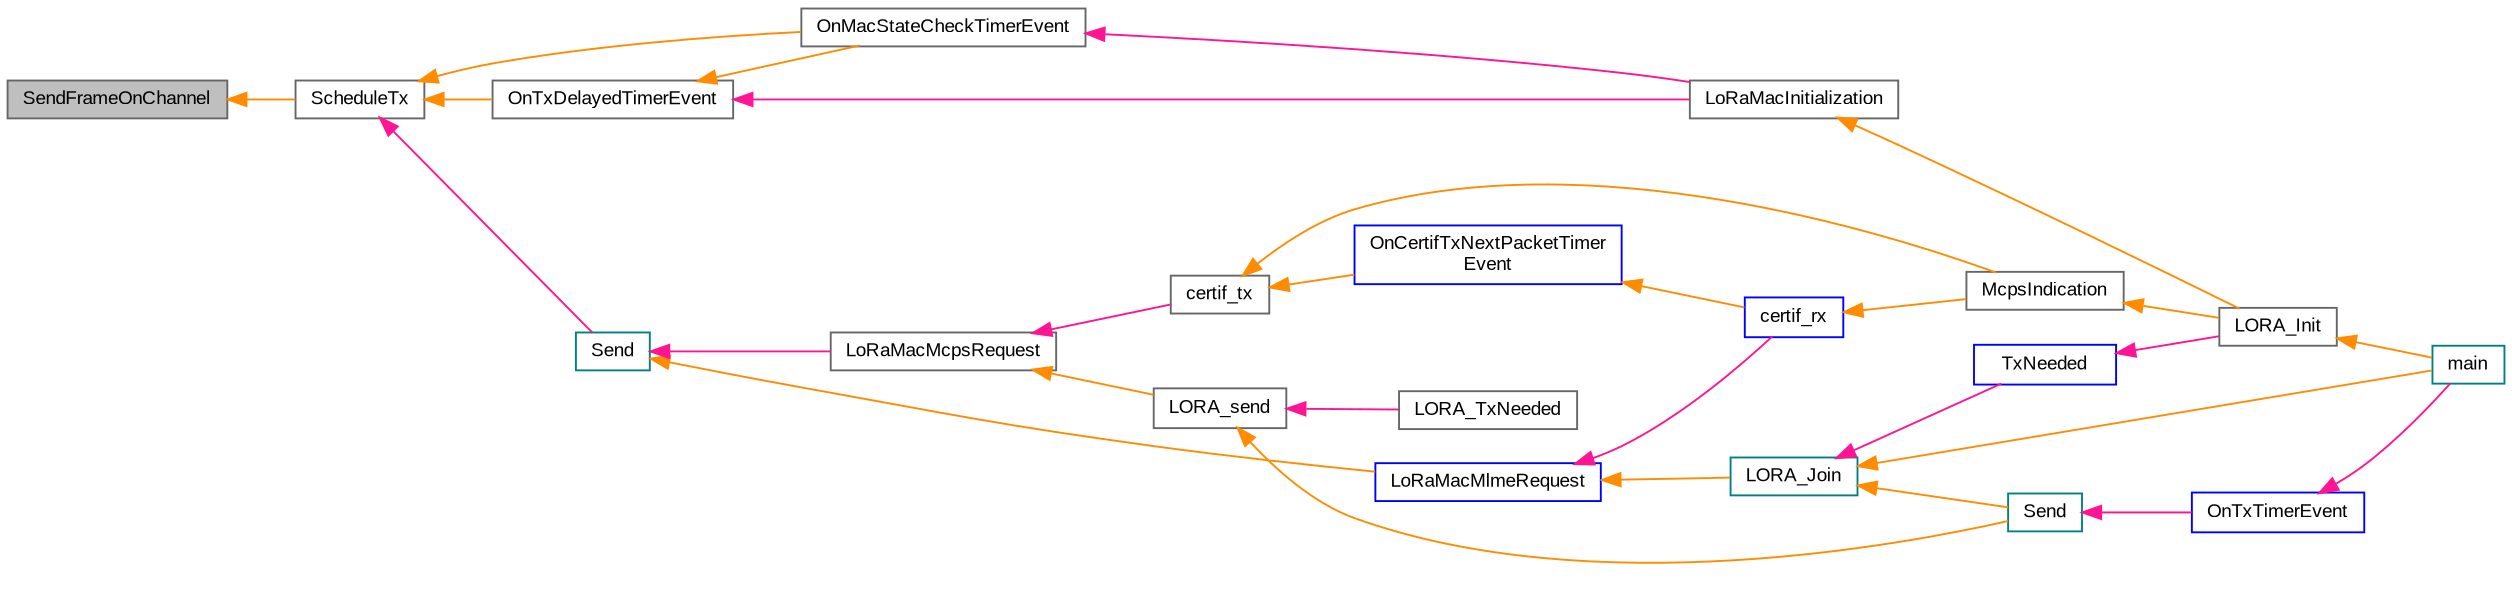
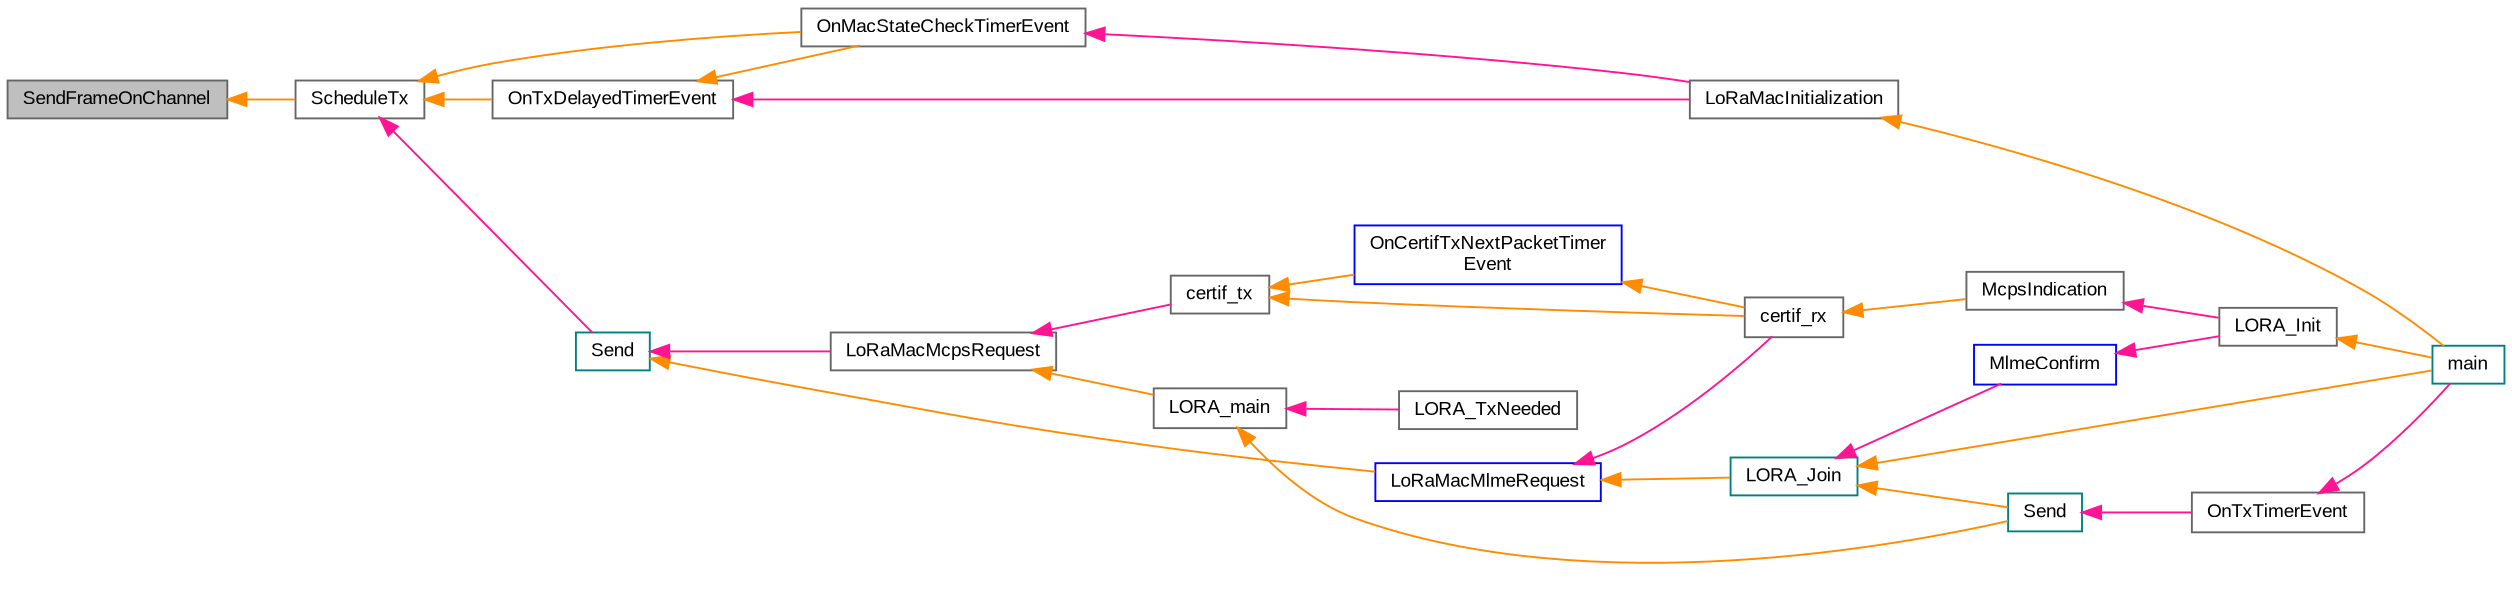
(1624, 188) -> (1517, 309)
(2048, 215) -> (2184, 208)
(2181, 312) -> (2181, 312)
(1794, 317) -> (1794, 317)
(2045, 365) -> (2045, 365)
(1220, 408) -> (1220, 408)
(2278, 512) -> (2278, 512)
